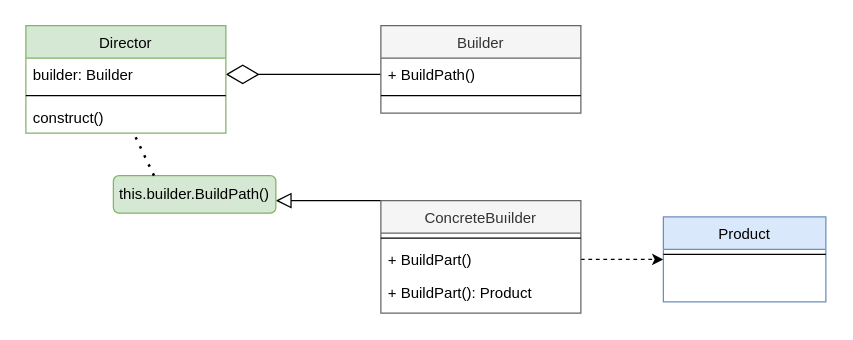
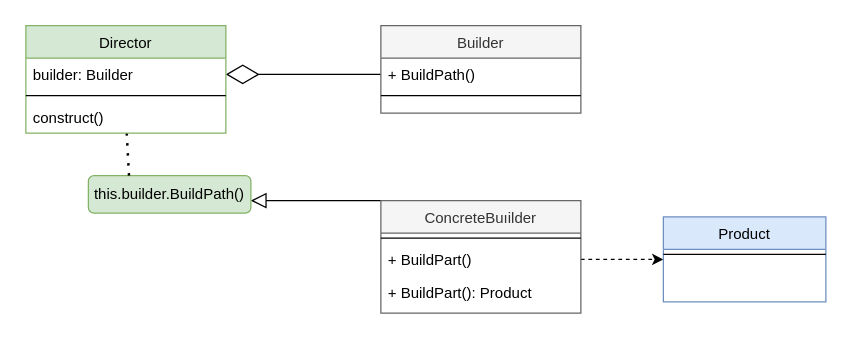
(194, 194) -> (169, 194)
